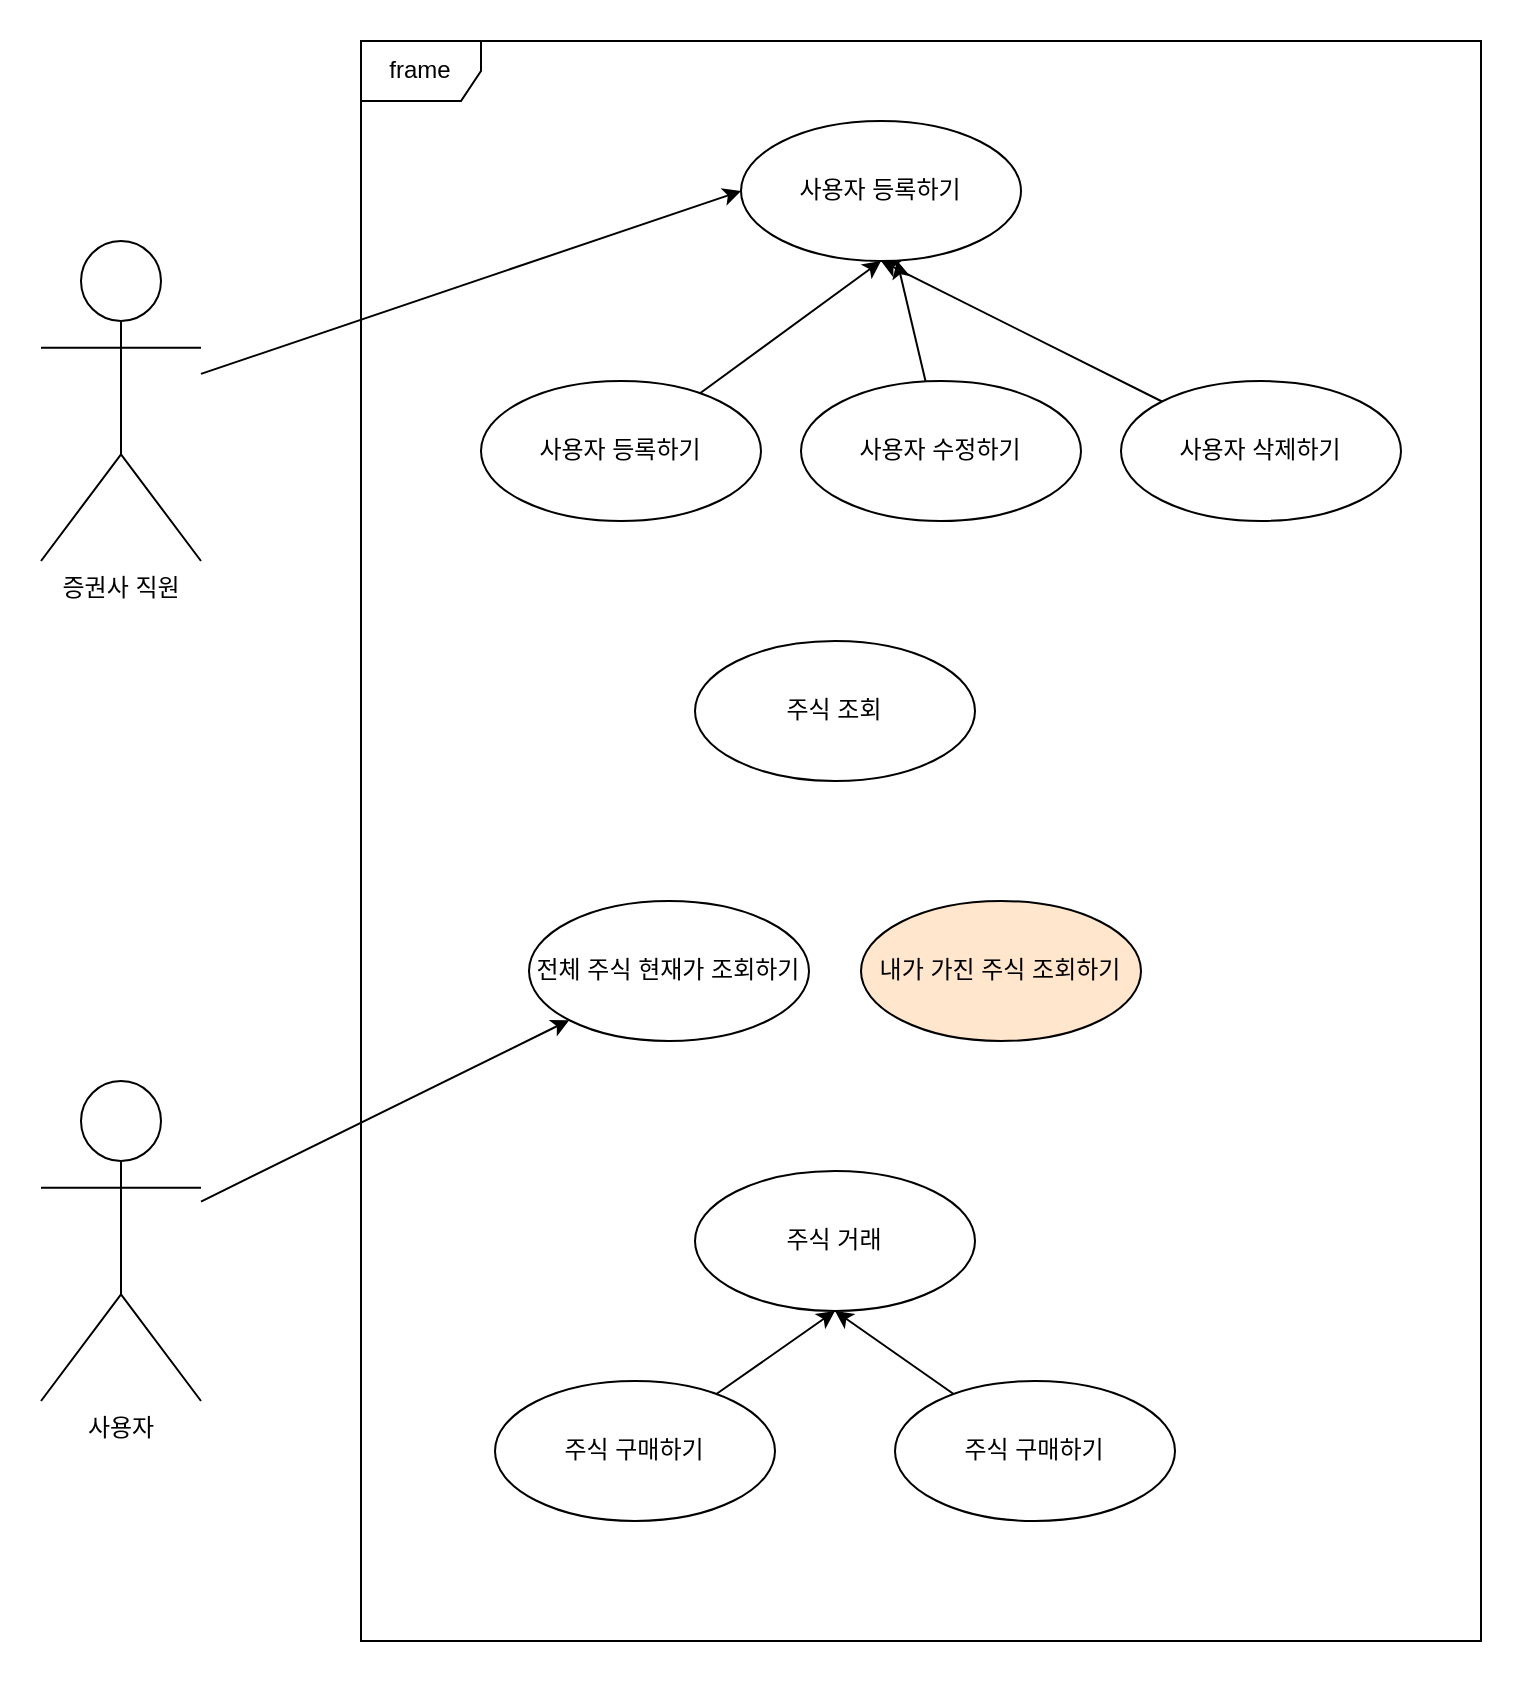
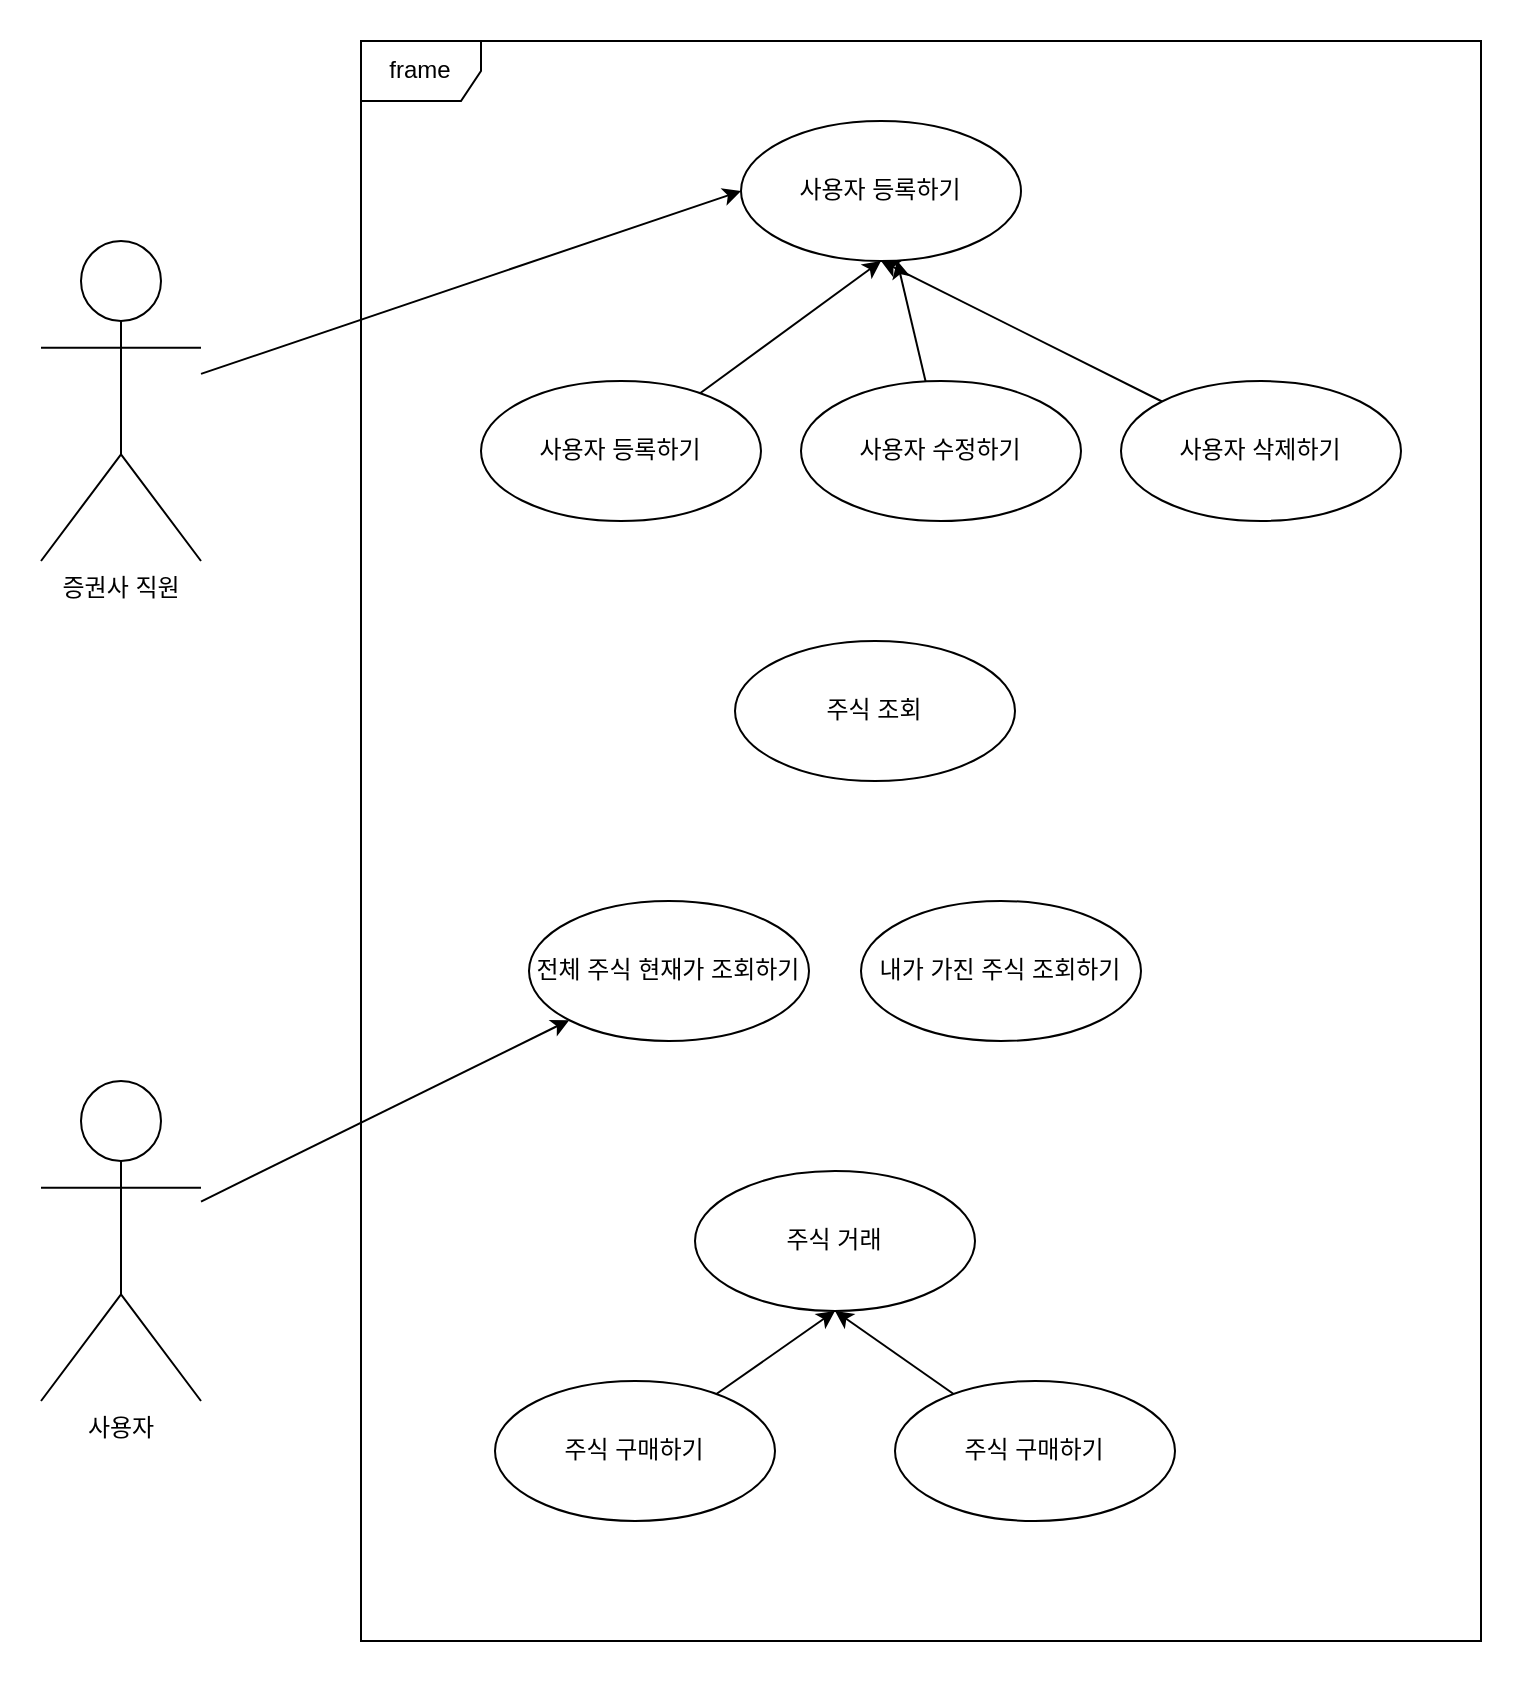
(835, 711) -> (875, 711)
(1001, 971) -> (1001, 971)
